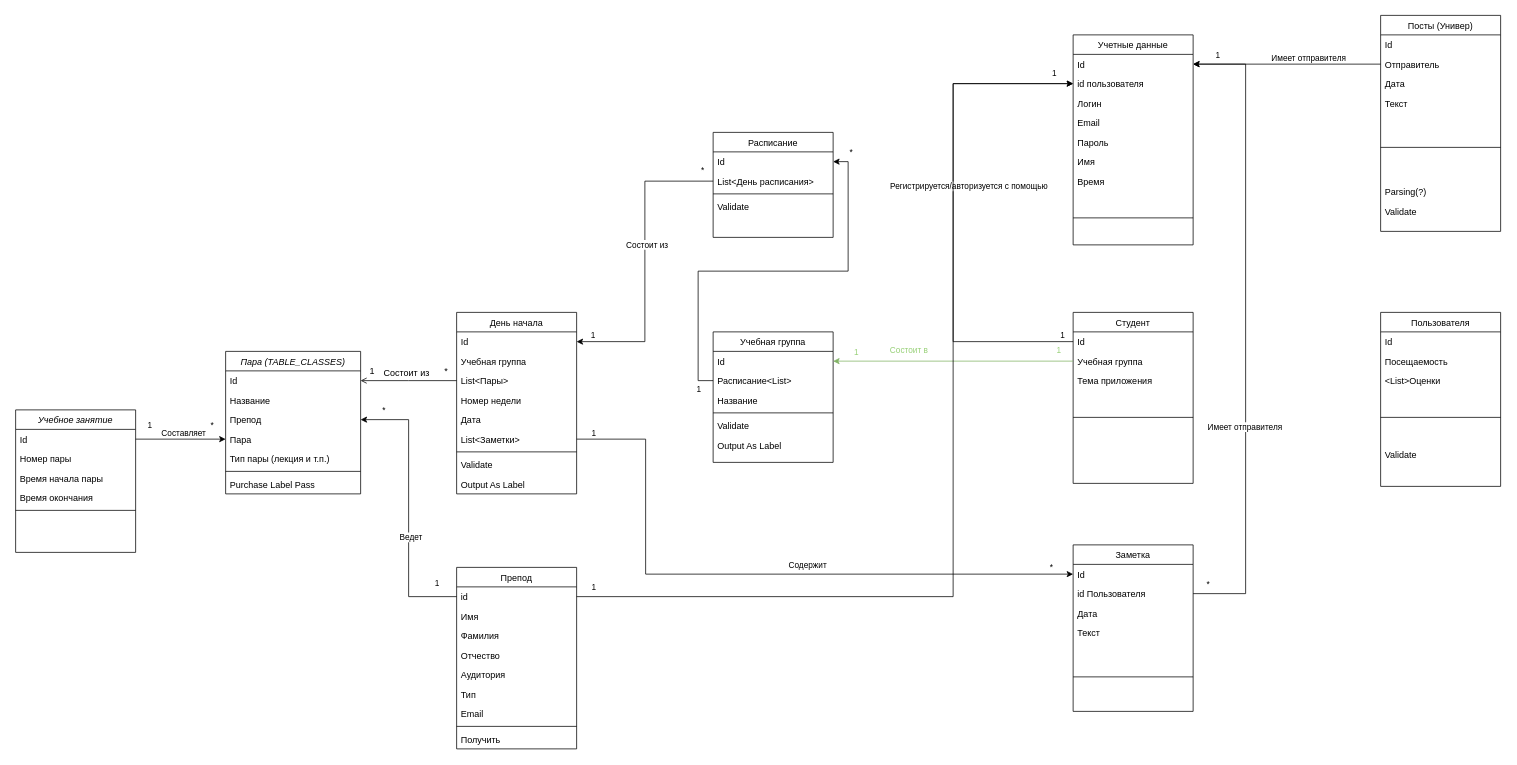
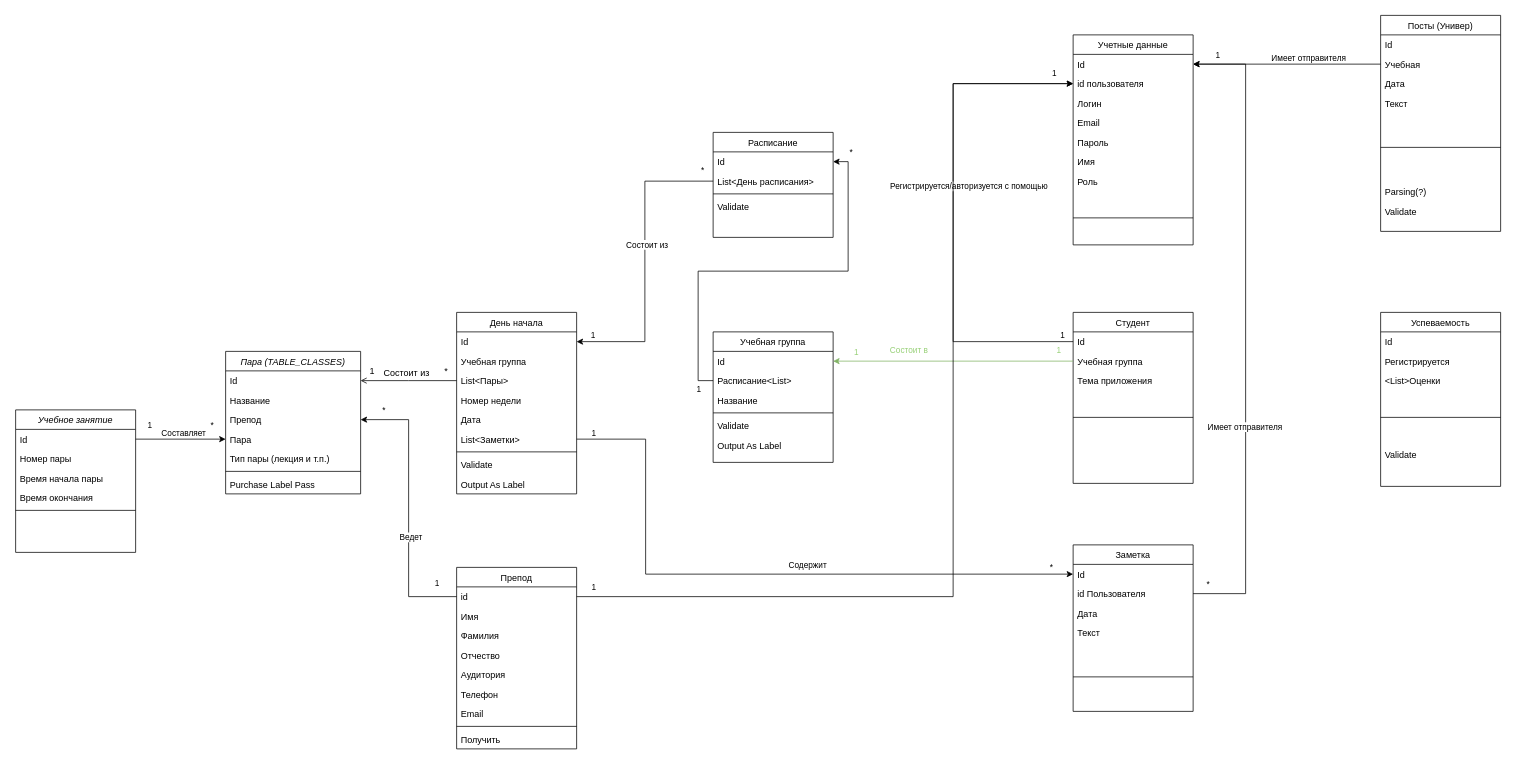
(1412, 65) -> (1402, 65)
(1090, 182) -> (1087, 182)
(1440, 323) -> (1440, 323)
(1415, 362) -> (1420, 362)
(468, 695) -> (478, 695)
